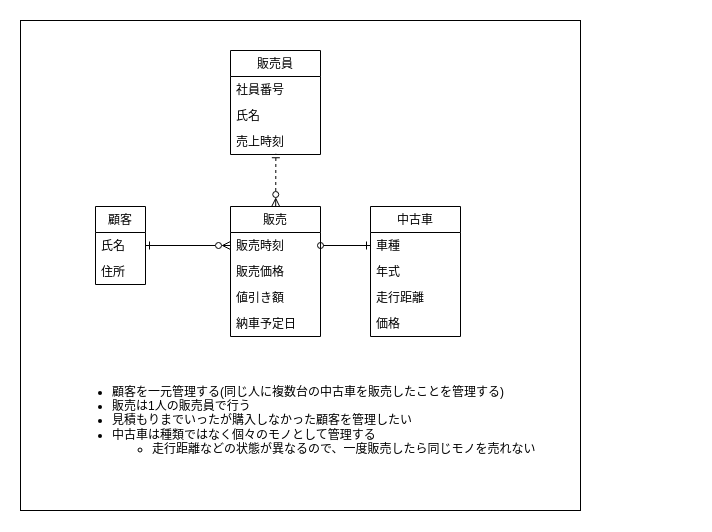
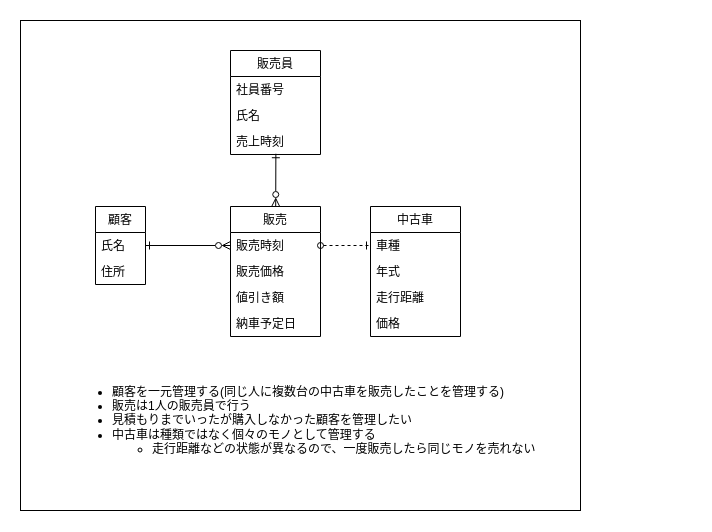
(276, 172) -> (276, 172)
(347, 246) -> (347, 246)
